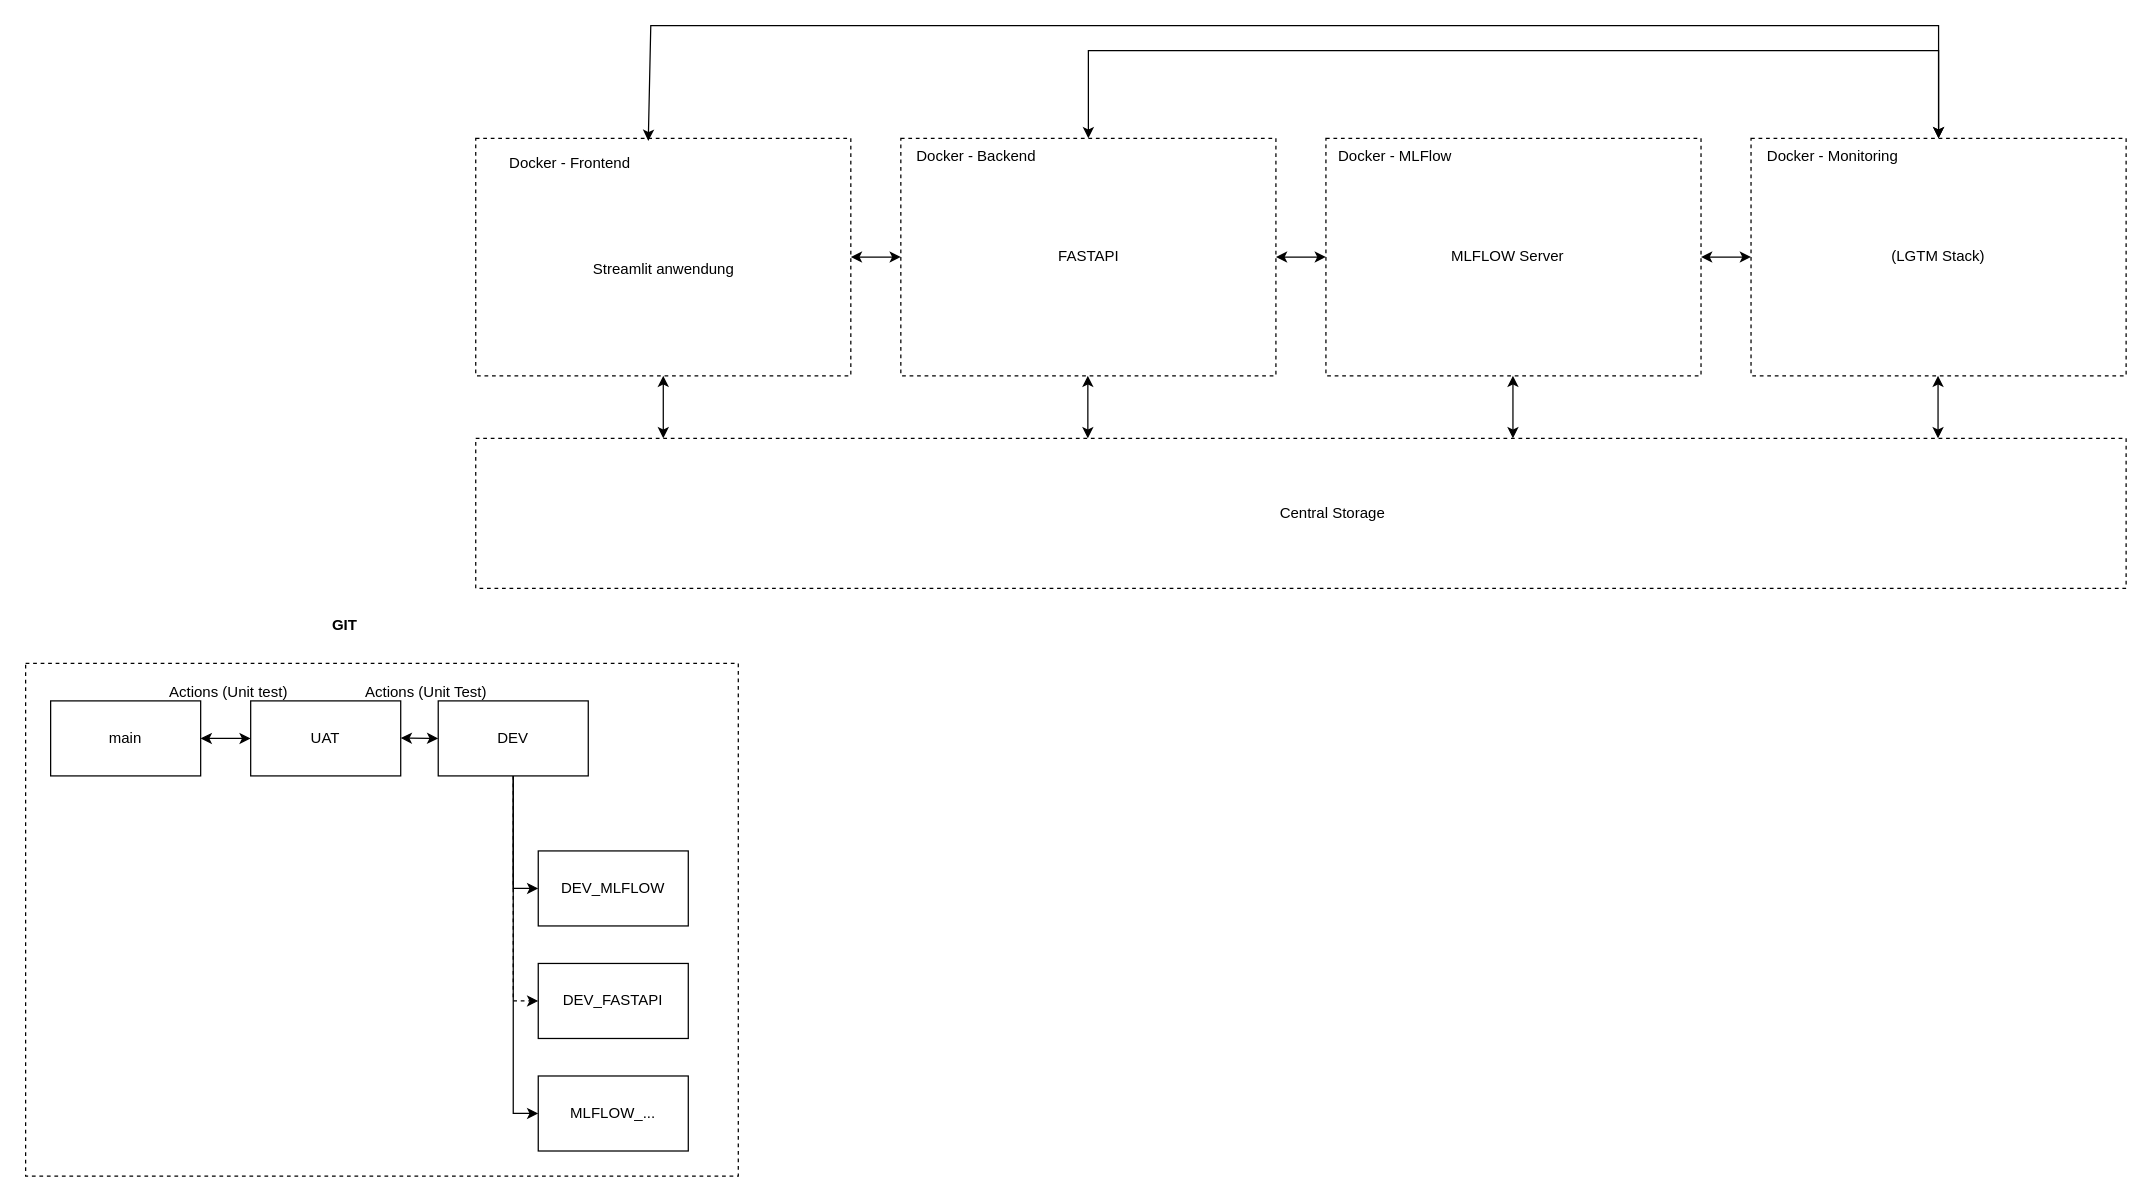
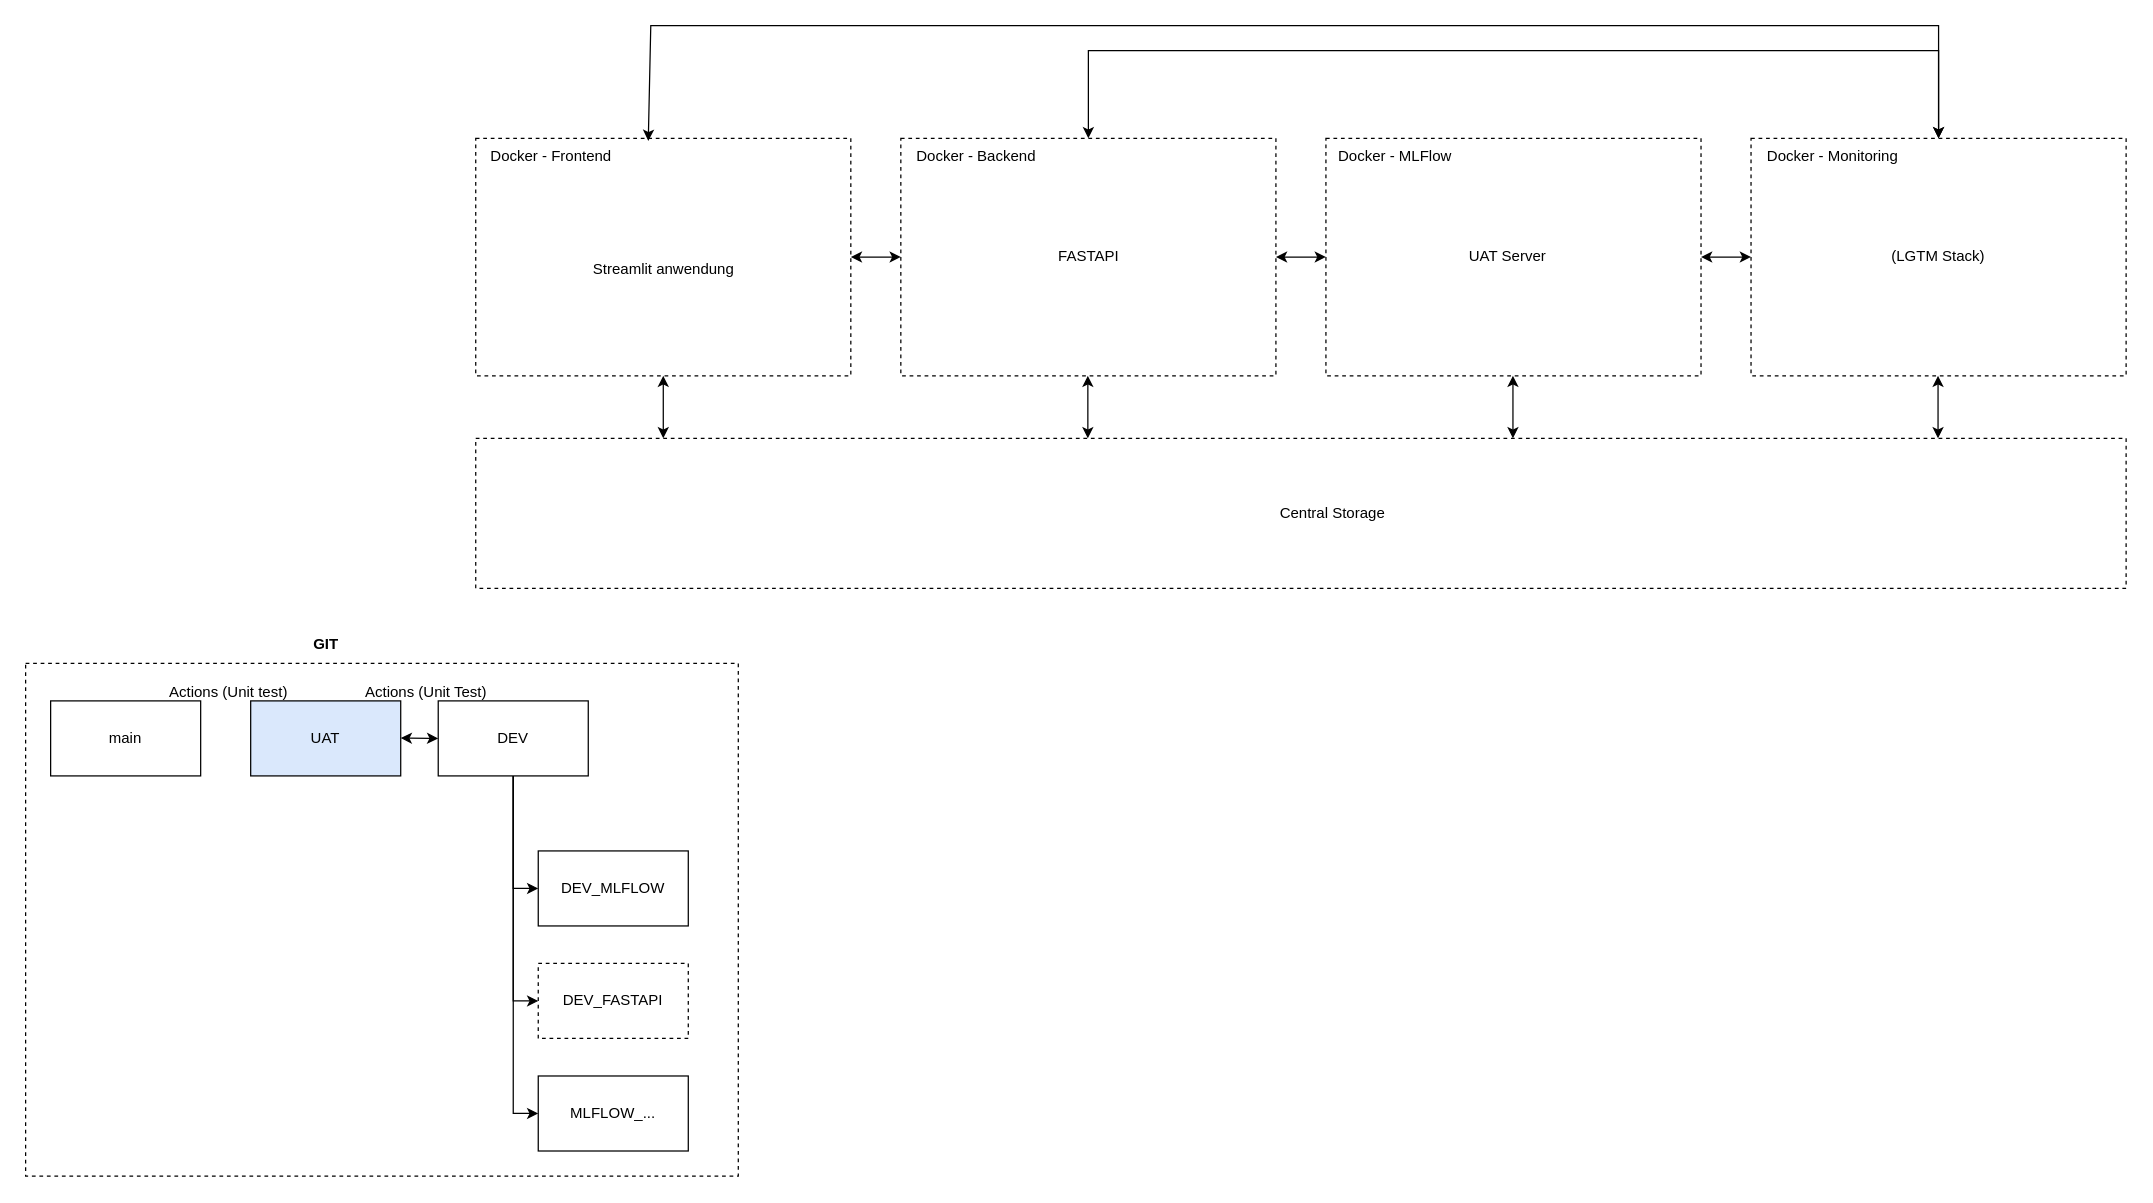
(569, 163) -> (551, 157)
(1508, 257) -> (1508, 257)
(344, 626) -> (326, 644)
(226, 738) -> none
(326, 738) -> (326, 738)
(522, 1001) -> (522, 1001)
(613, 1001) -> (613, 1001)
